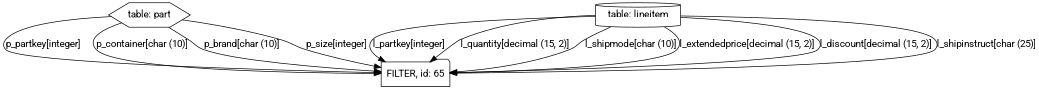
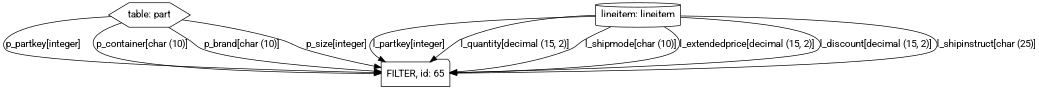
(638, 15) -> (638, 15)
